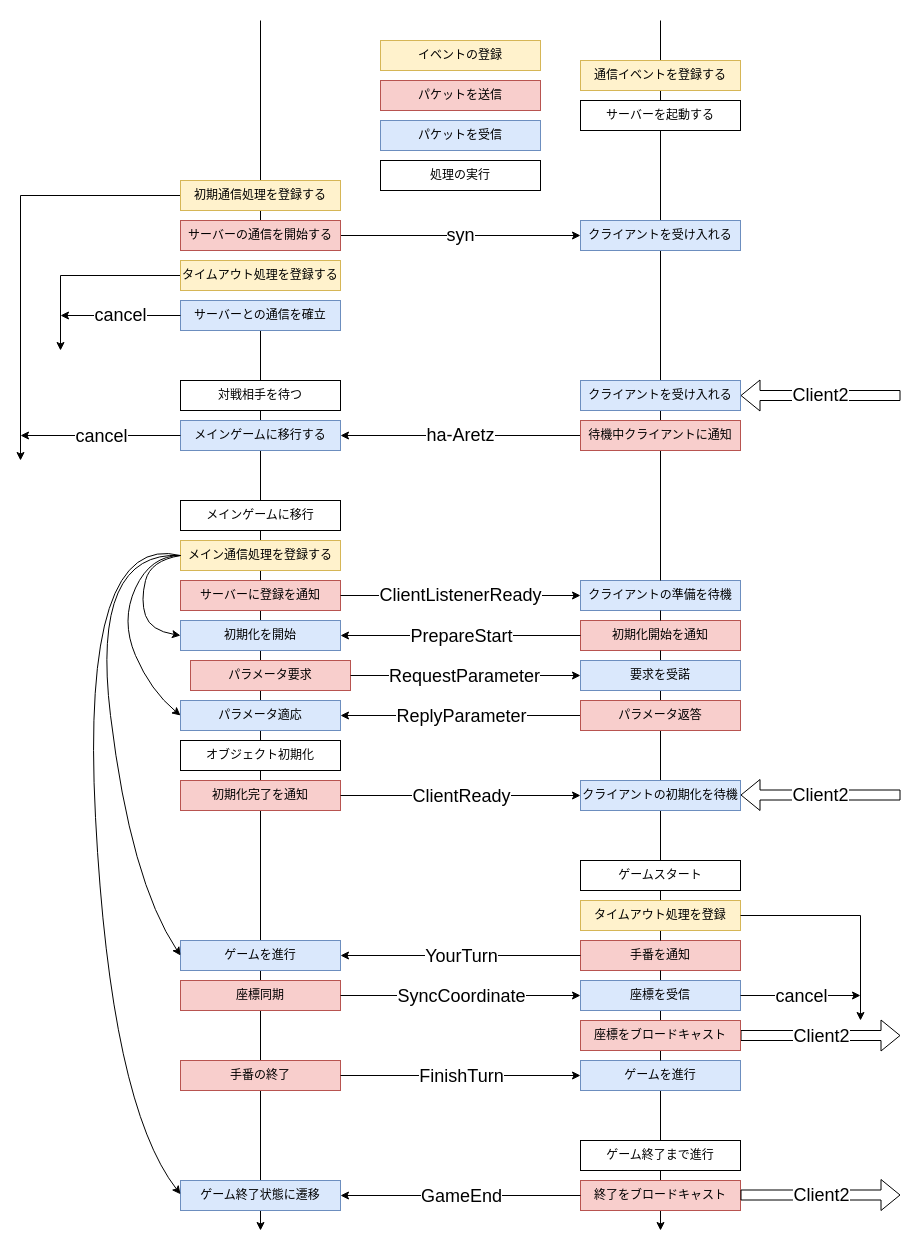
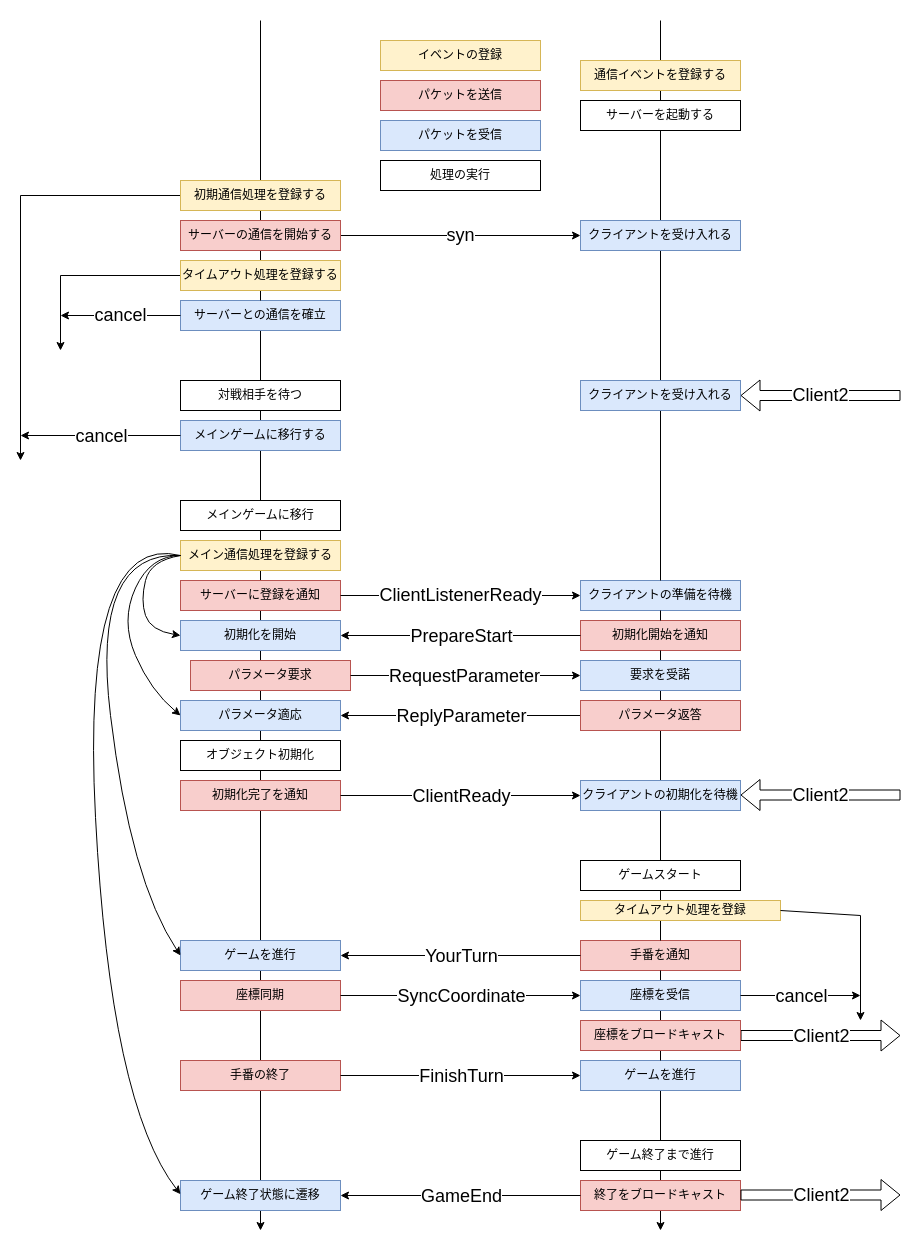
none -> (261, 295)
(464, 436) -> none
(661, 436) -> none
(661, 916) -> (681, 911)
